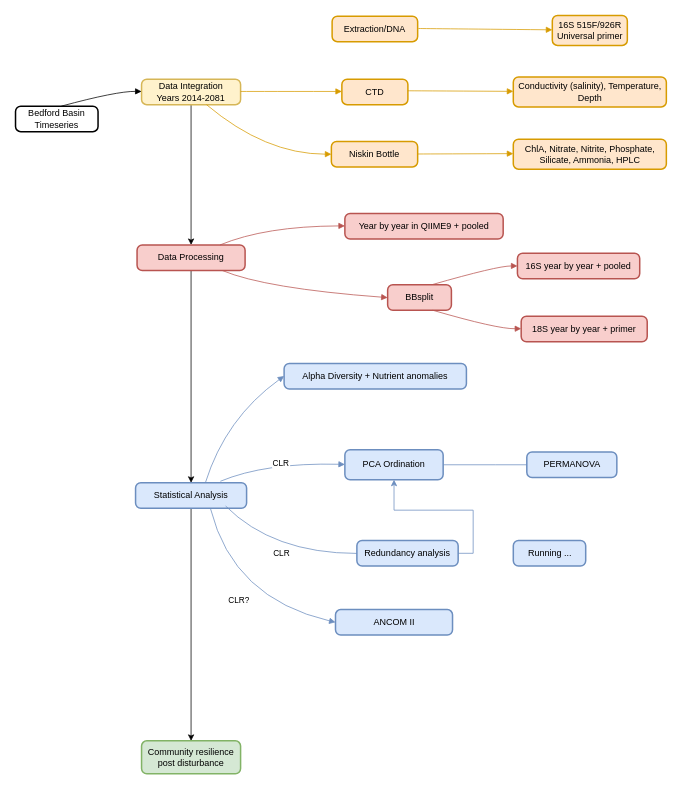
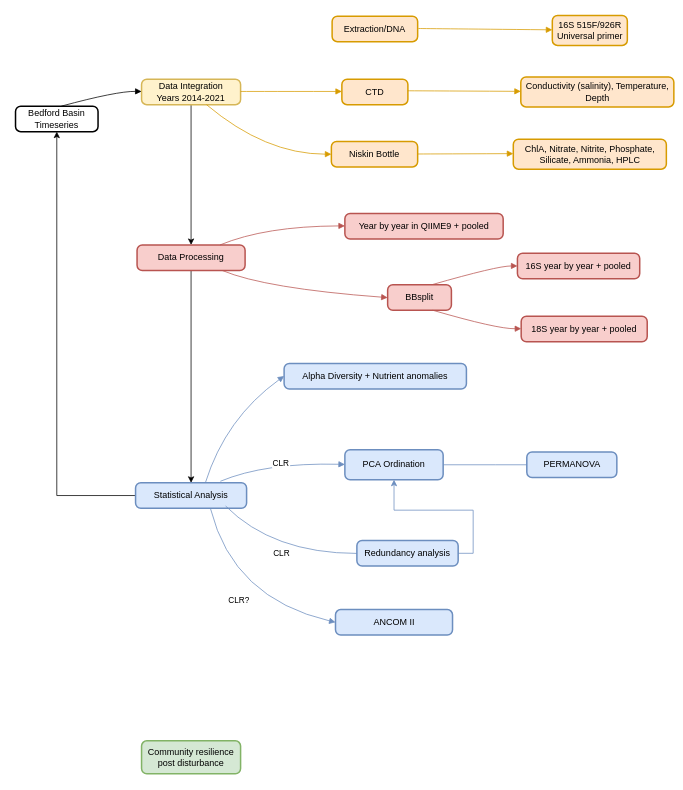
(191, 92) -> (191, 92)
(590, 92) -> (597, 92)
(584, 329) -> (584, 329)
(549, 553) -> none
(191, 734) -> (57, 355)
